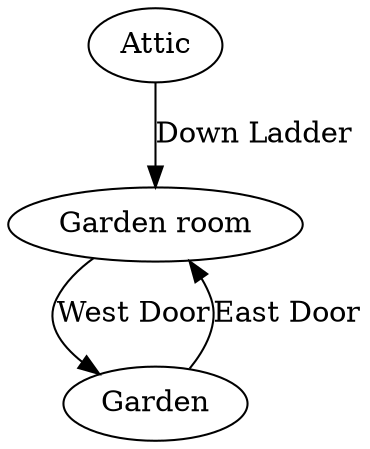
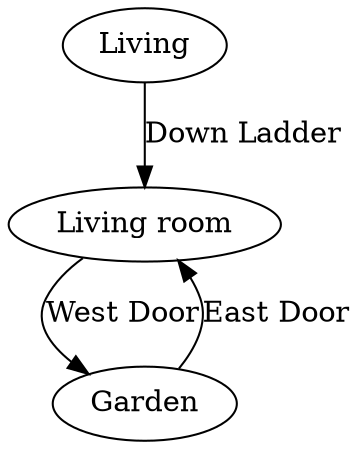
(155, 45) -> (145, 45)
(155, 225) -> (145, 225)
